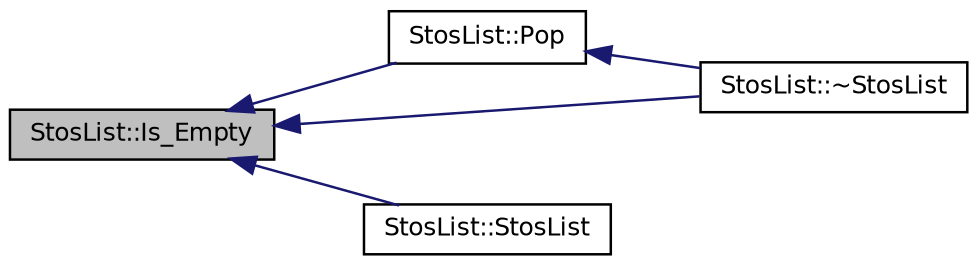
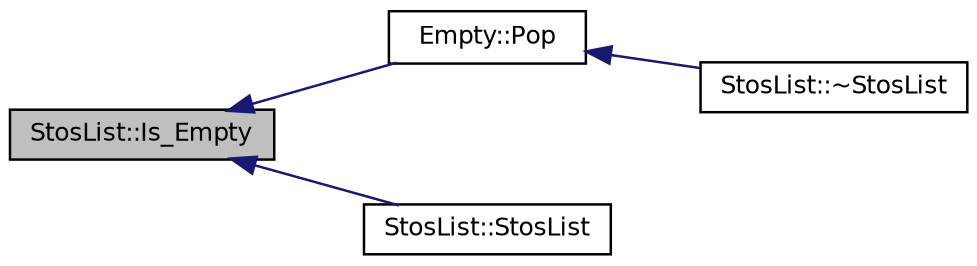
(487, 37) -> (487, 37)
(500, 110) -> none
